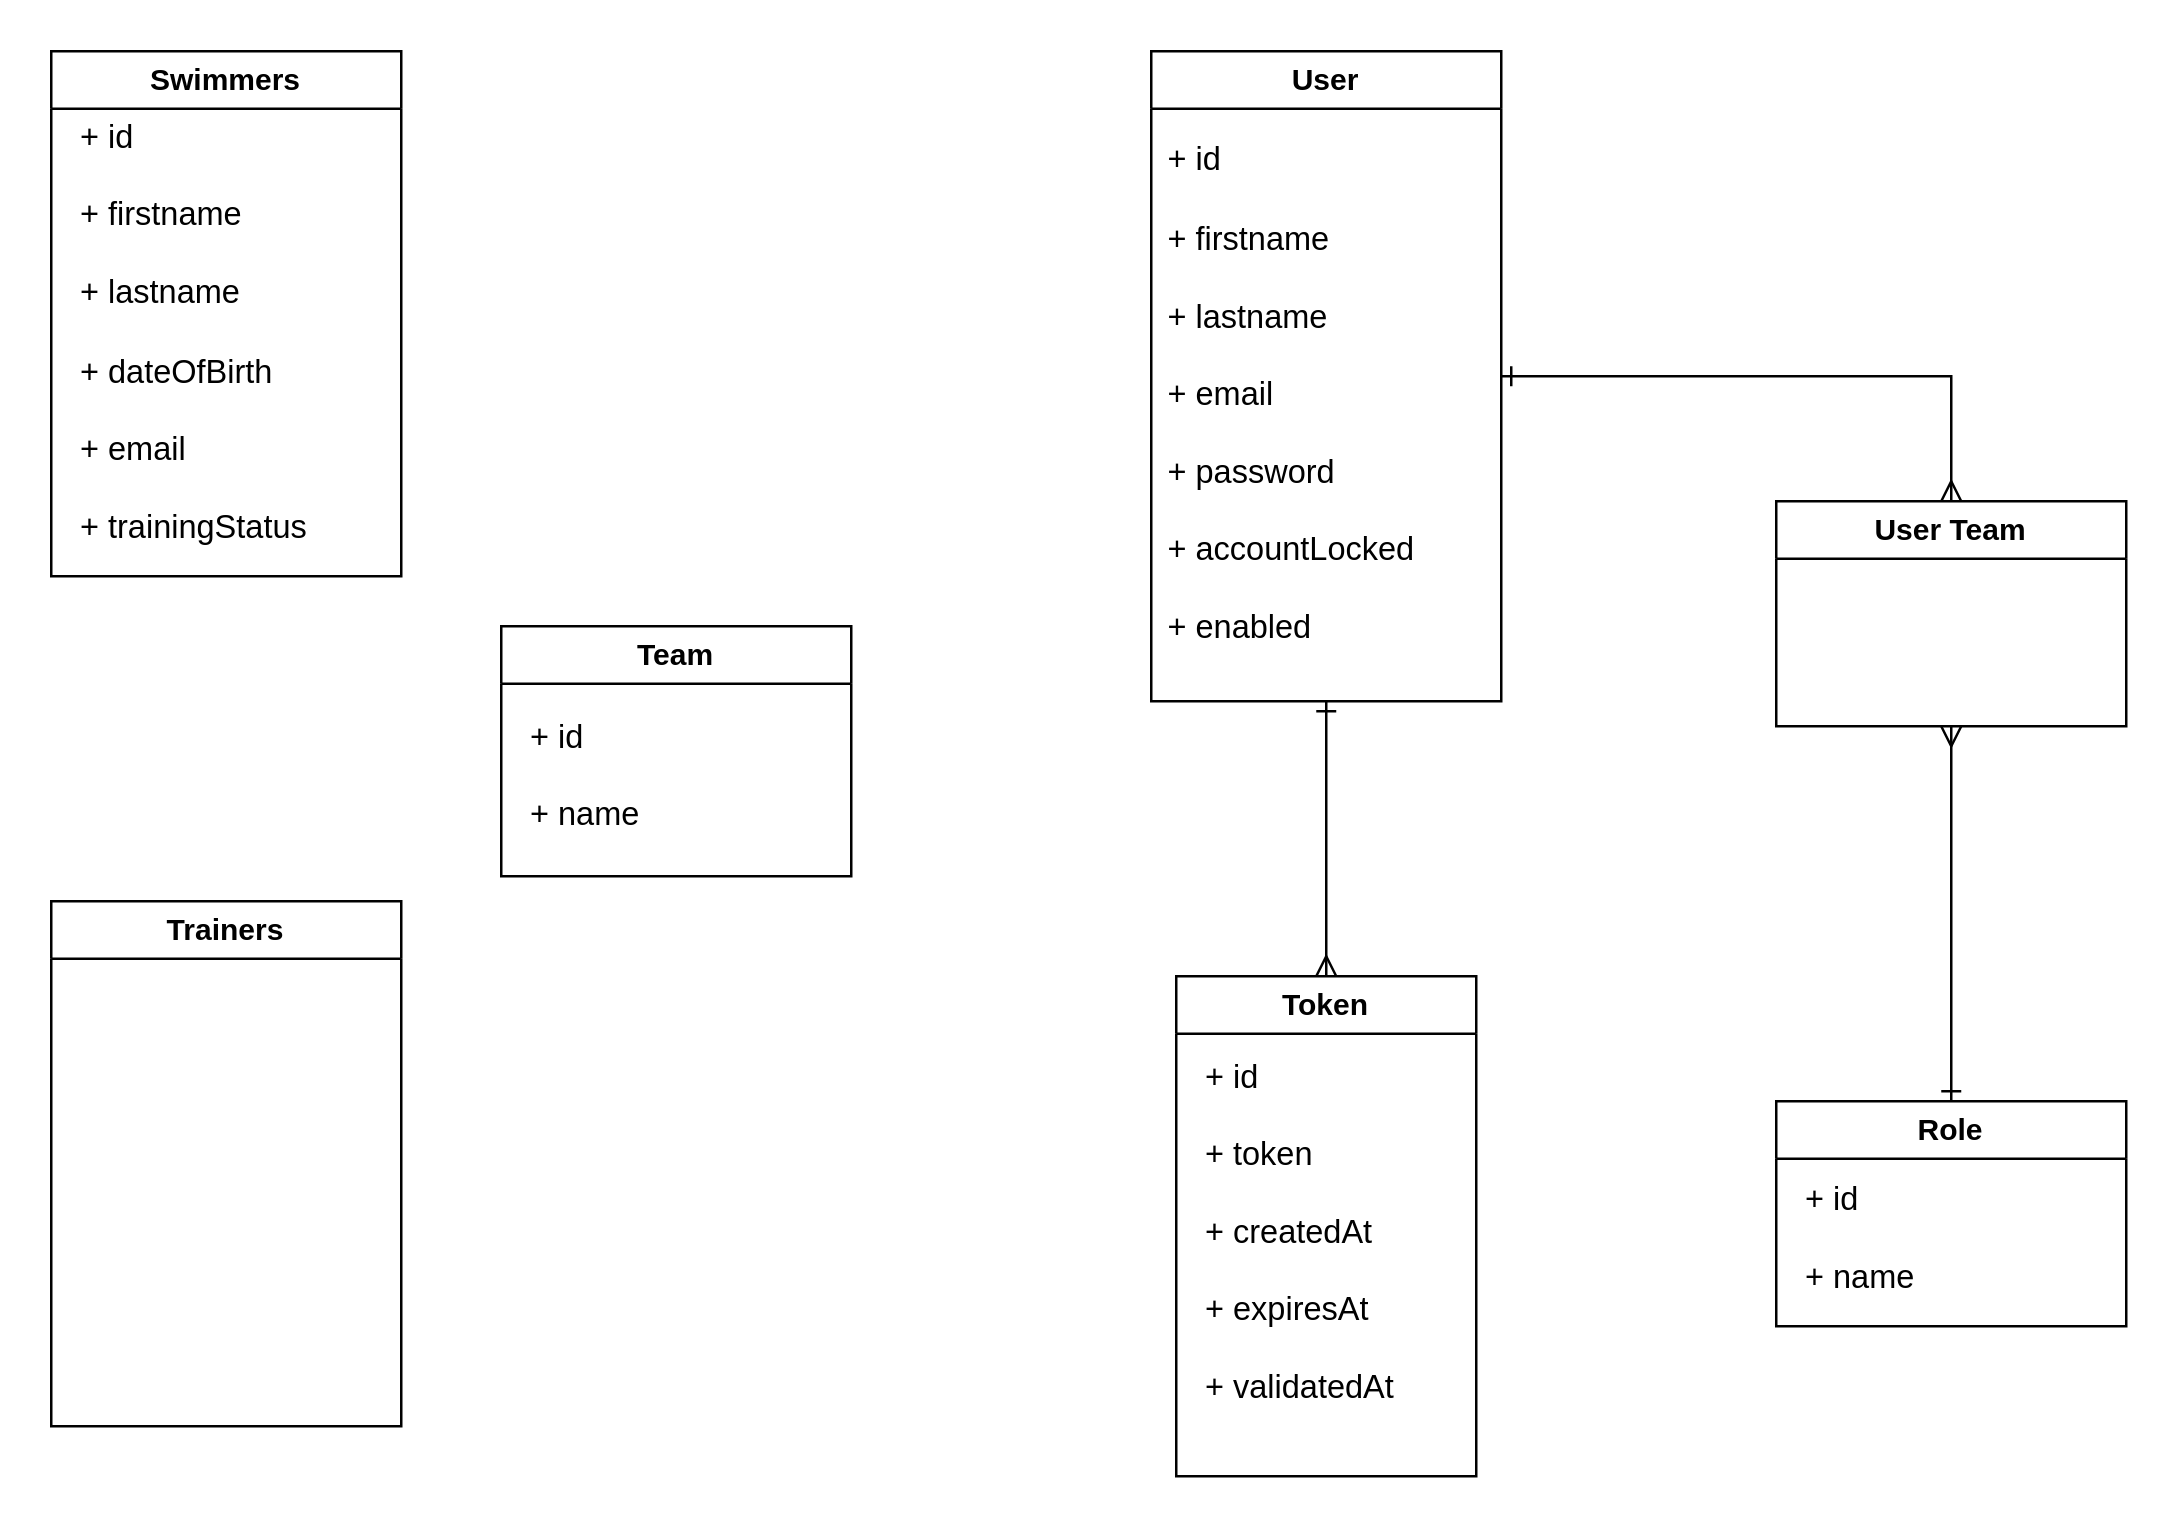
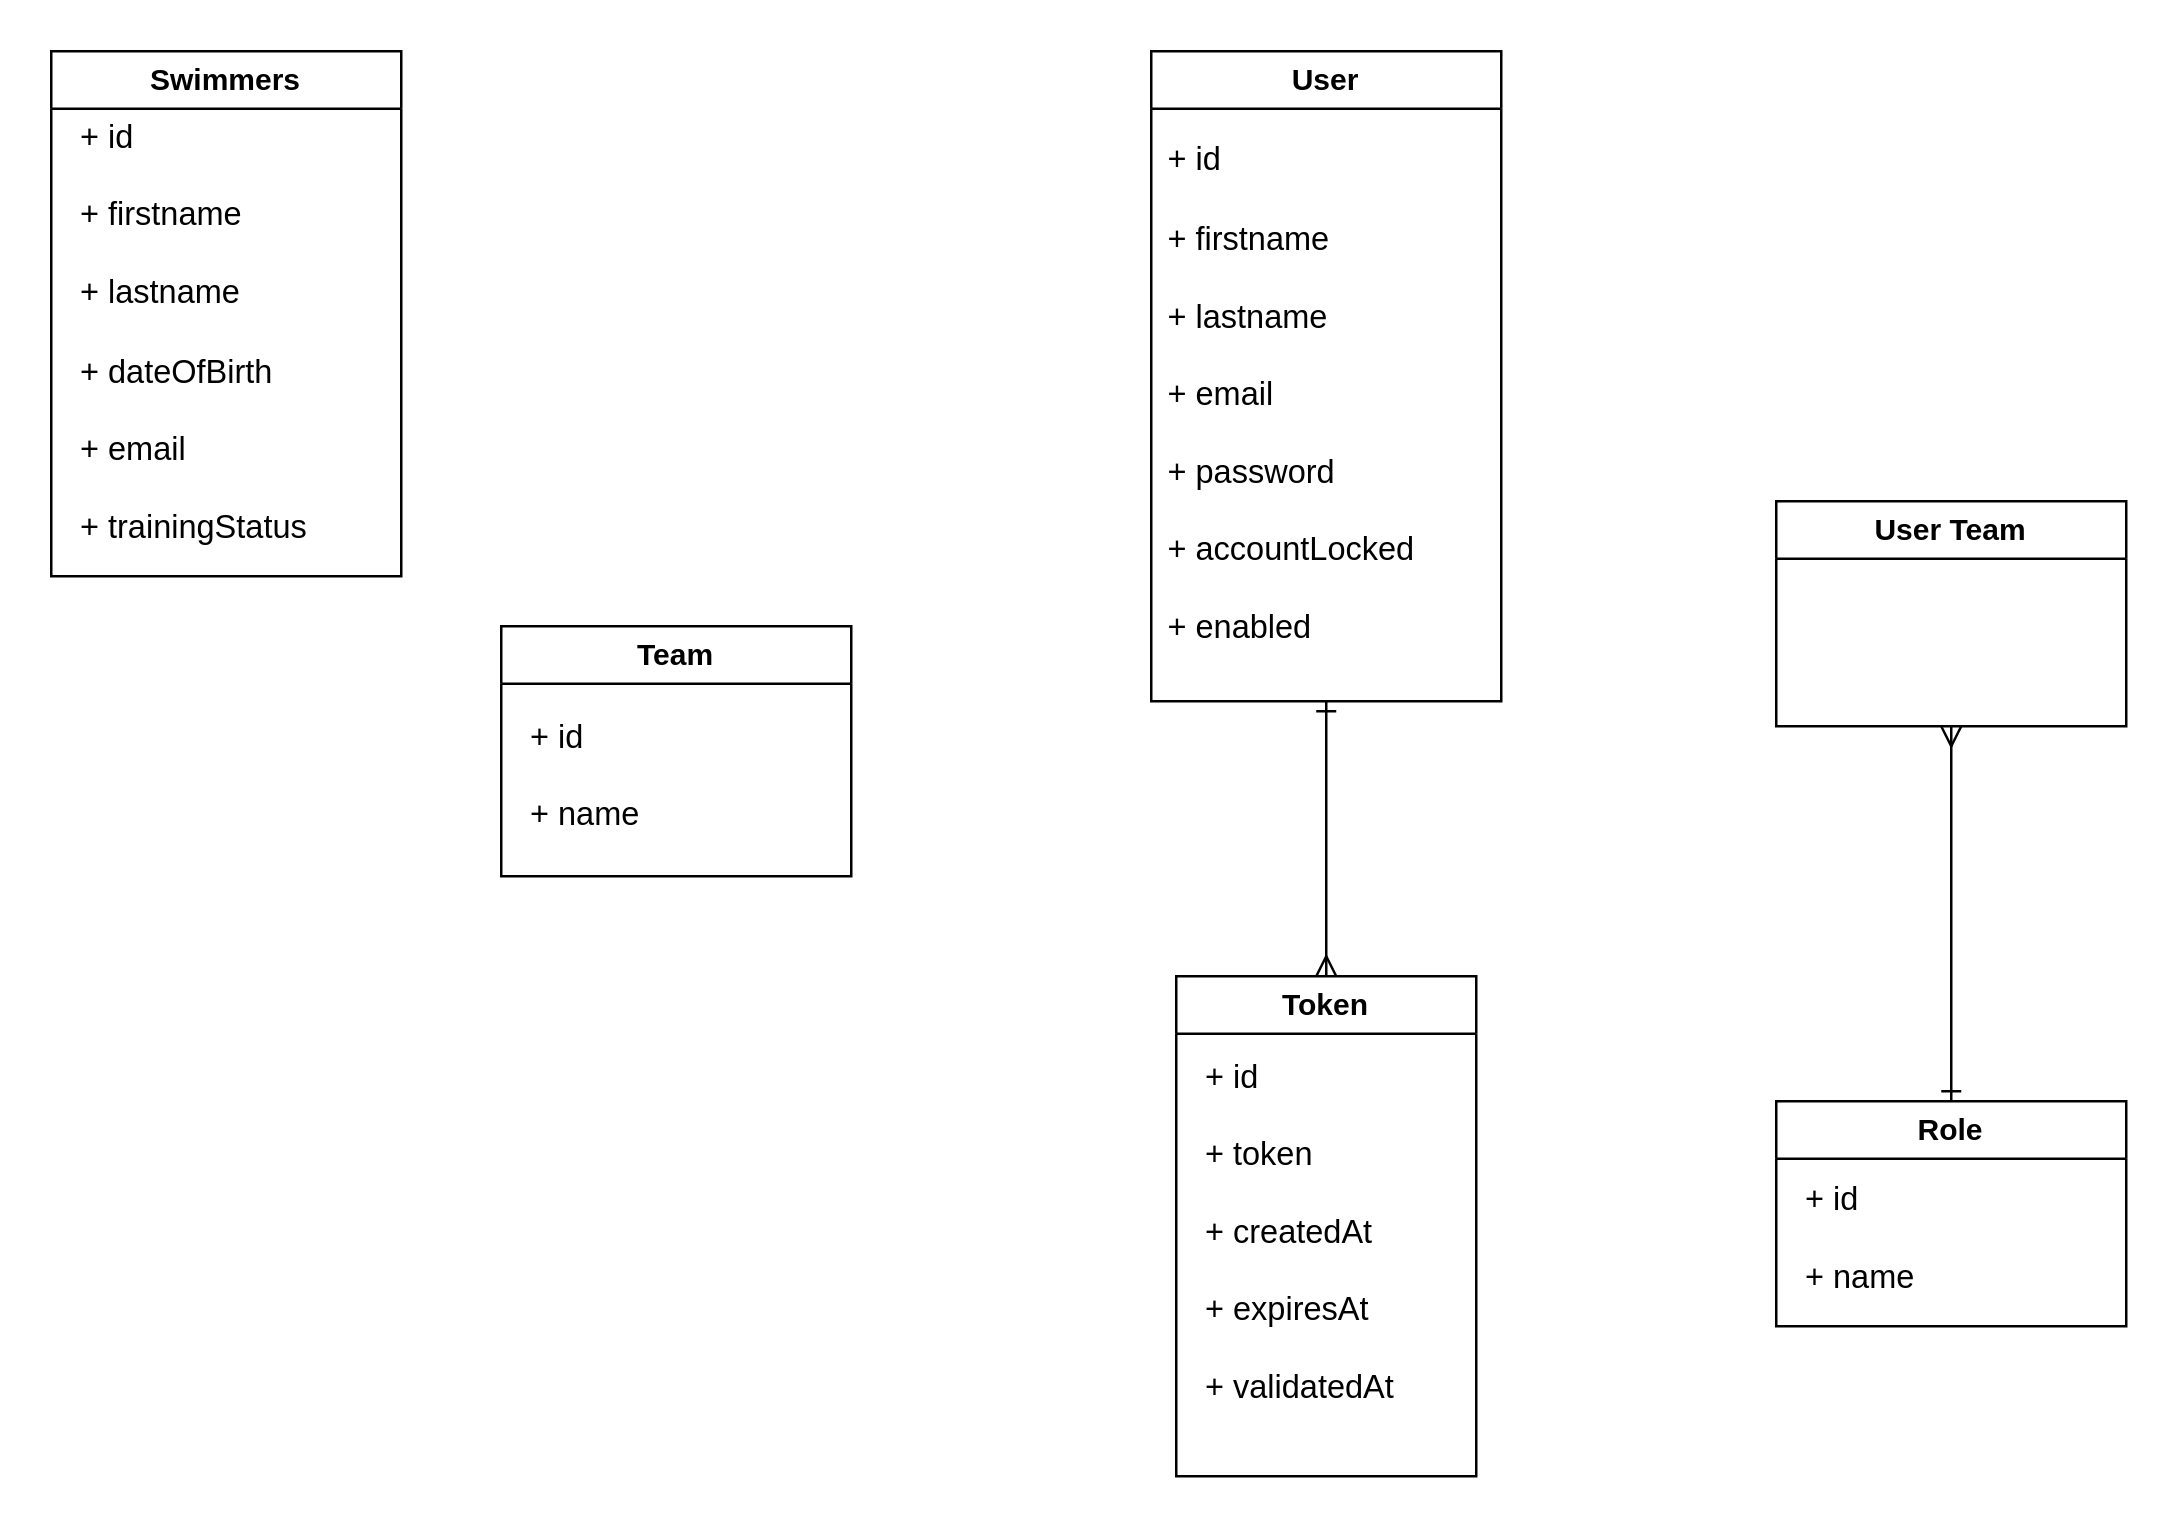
(1790, 376) -> none
(226, 1164) -> none
